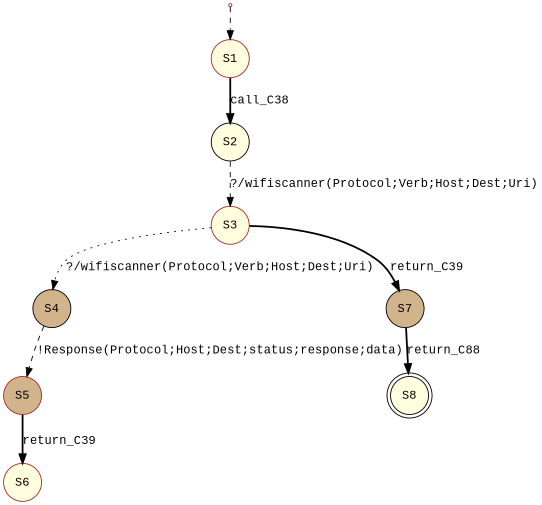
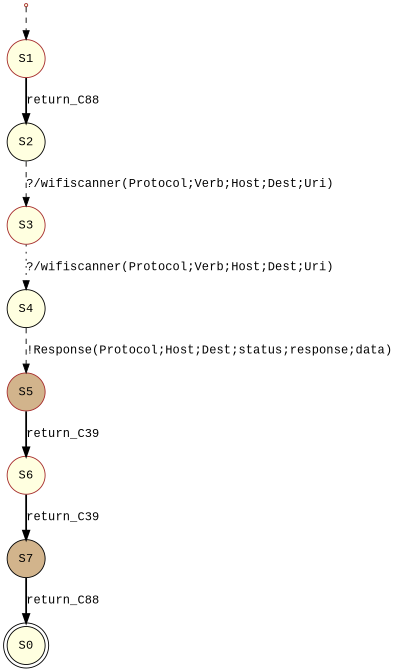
(260, 100) -> (63, 100)
(330, 238) -> (26, 513)
(52, 309) -> (26, 309)
(410, 396) -> (26, 645)
